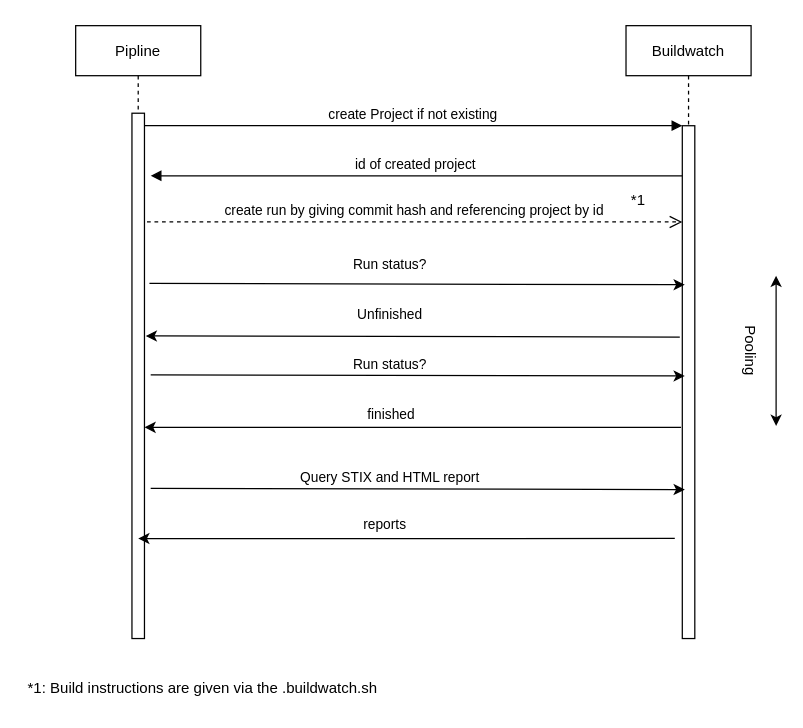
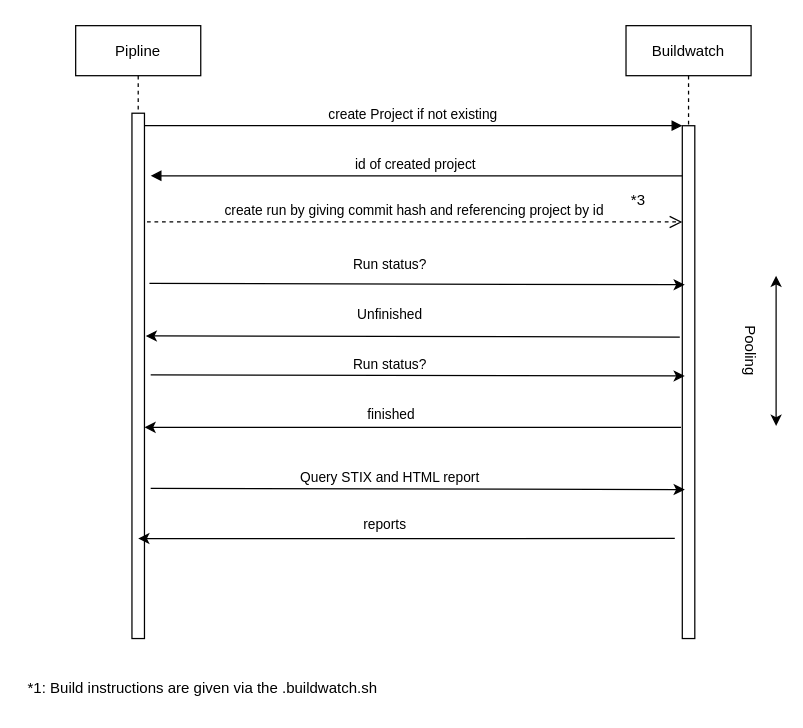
(638, 201) -> (638, 201)
